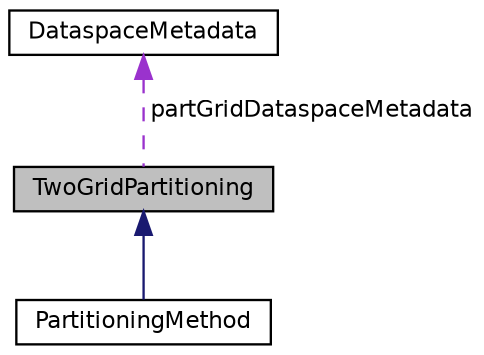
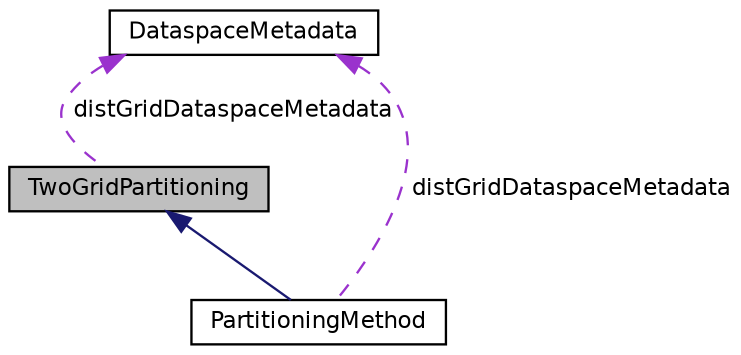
(309, 111) -> (230, 111)
none -> (403, 183)
